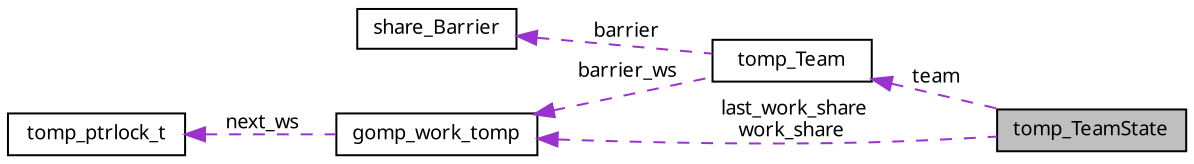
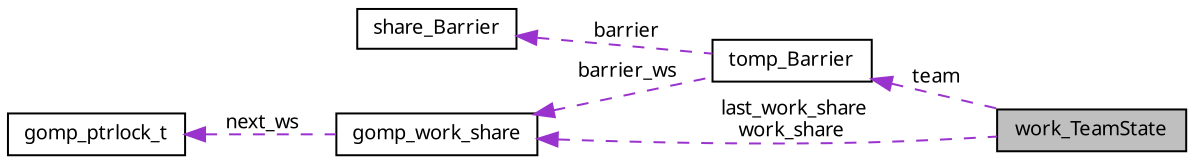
(792, 61) -> (792, 61)
(1092, 130) -> (1092, 130)
(97, 134) -> (97, 134)
(437, 134) -> (437, 134)
